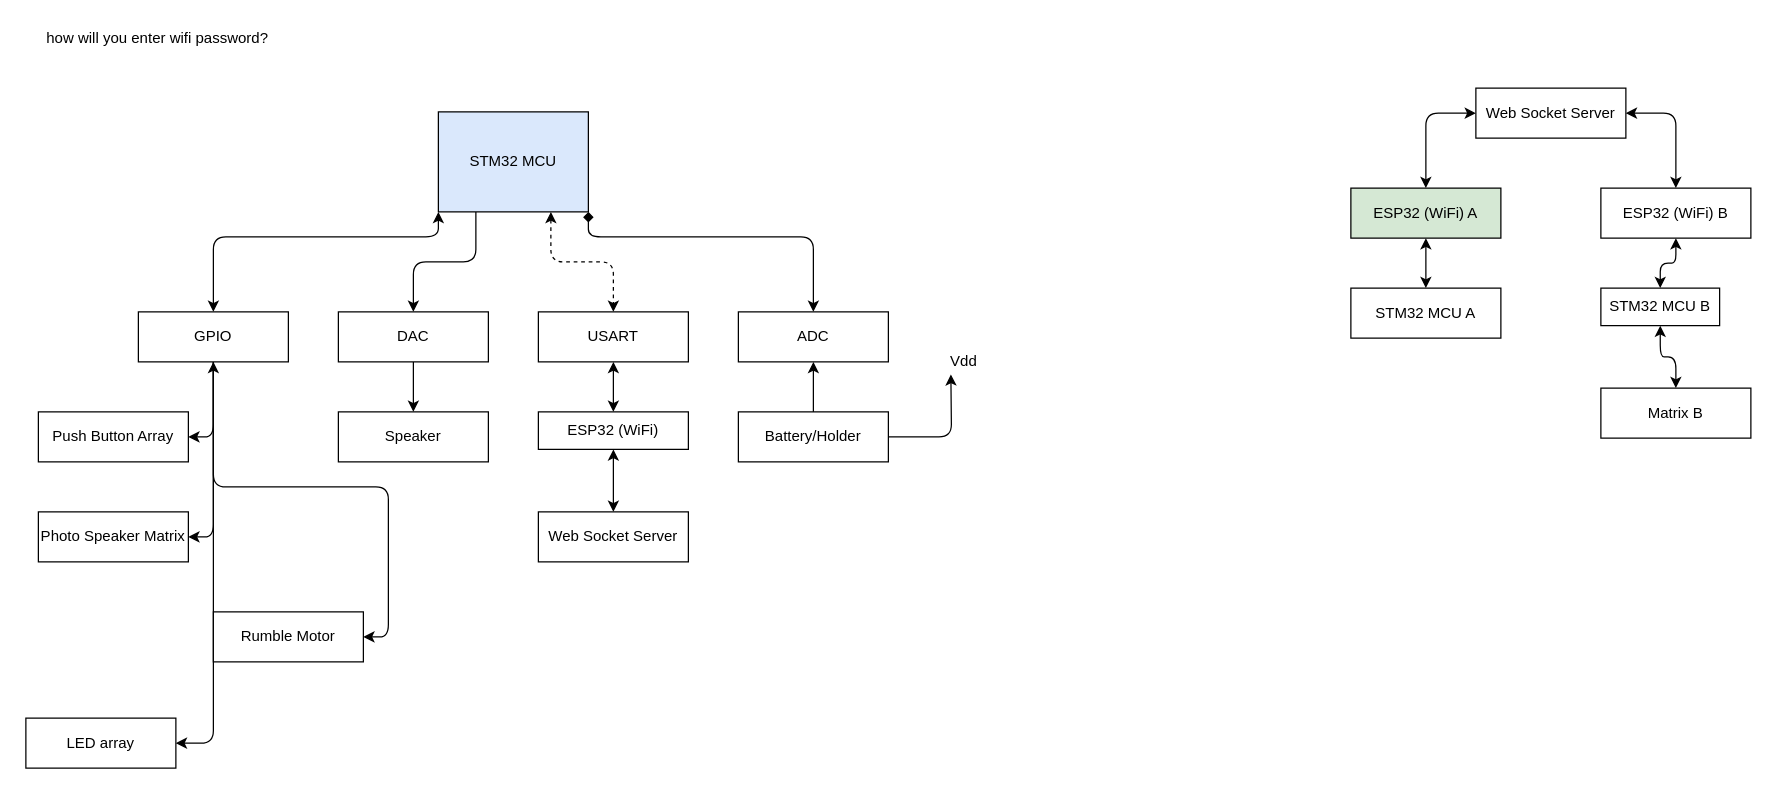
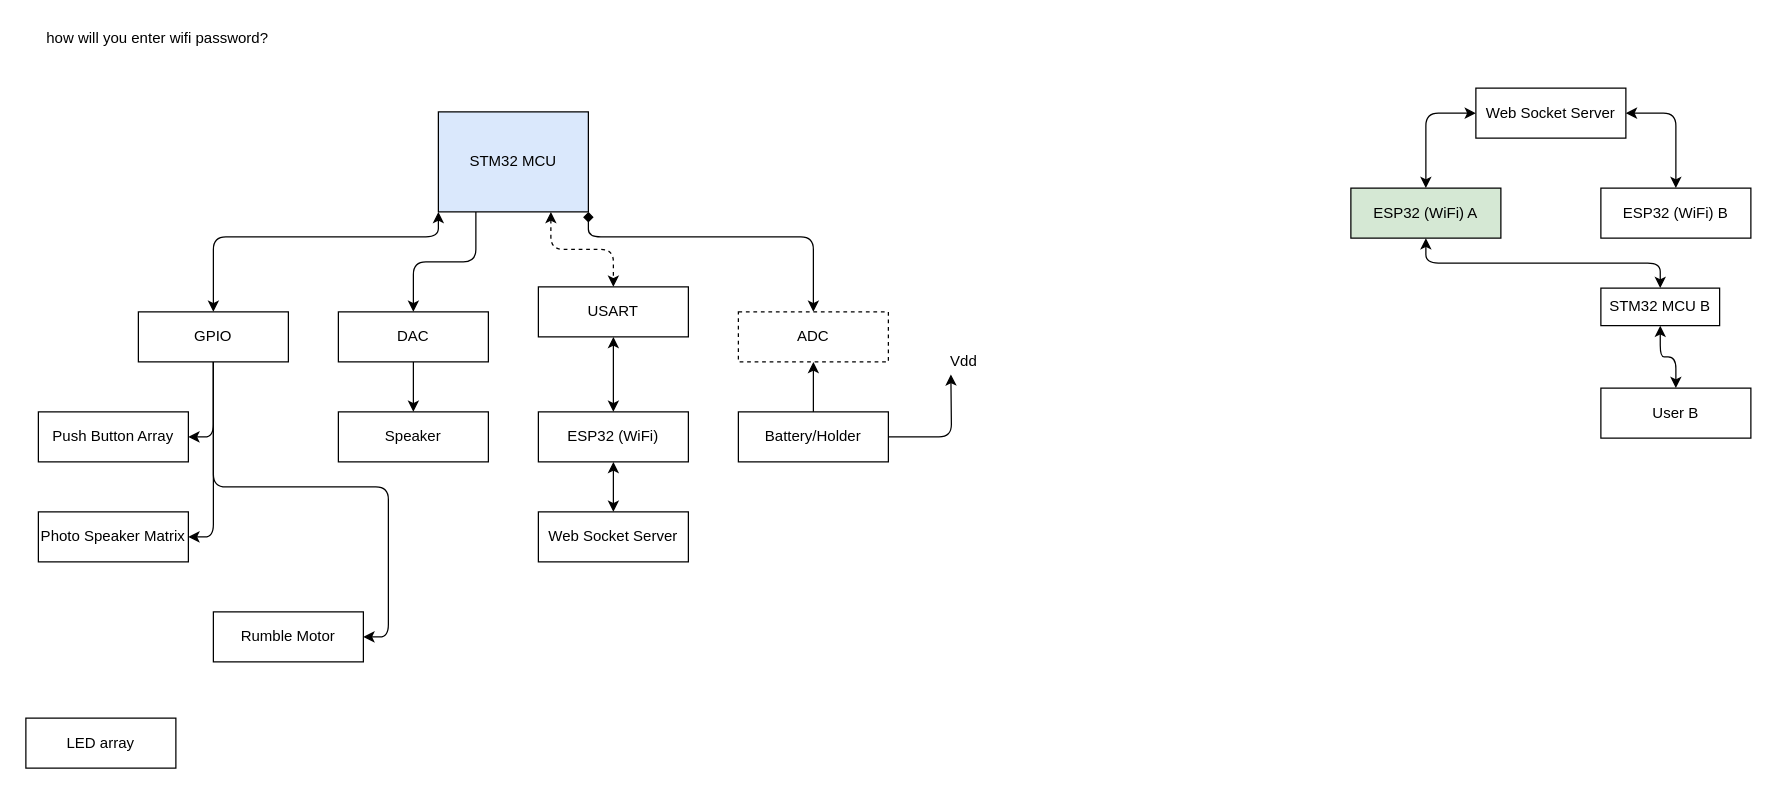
(1674, 262) -> (1544, 263)
(1426, 270) -> none
(1426, 313) -> none
(613, 337) -> (613, 312)
(813, 337) -> (813, 337)
(1676, 413) -> (1676, 413)
(613, 431) -> (613, 437)
(213, 712) -> none
